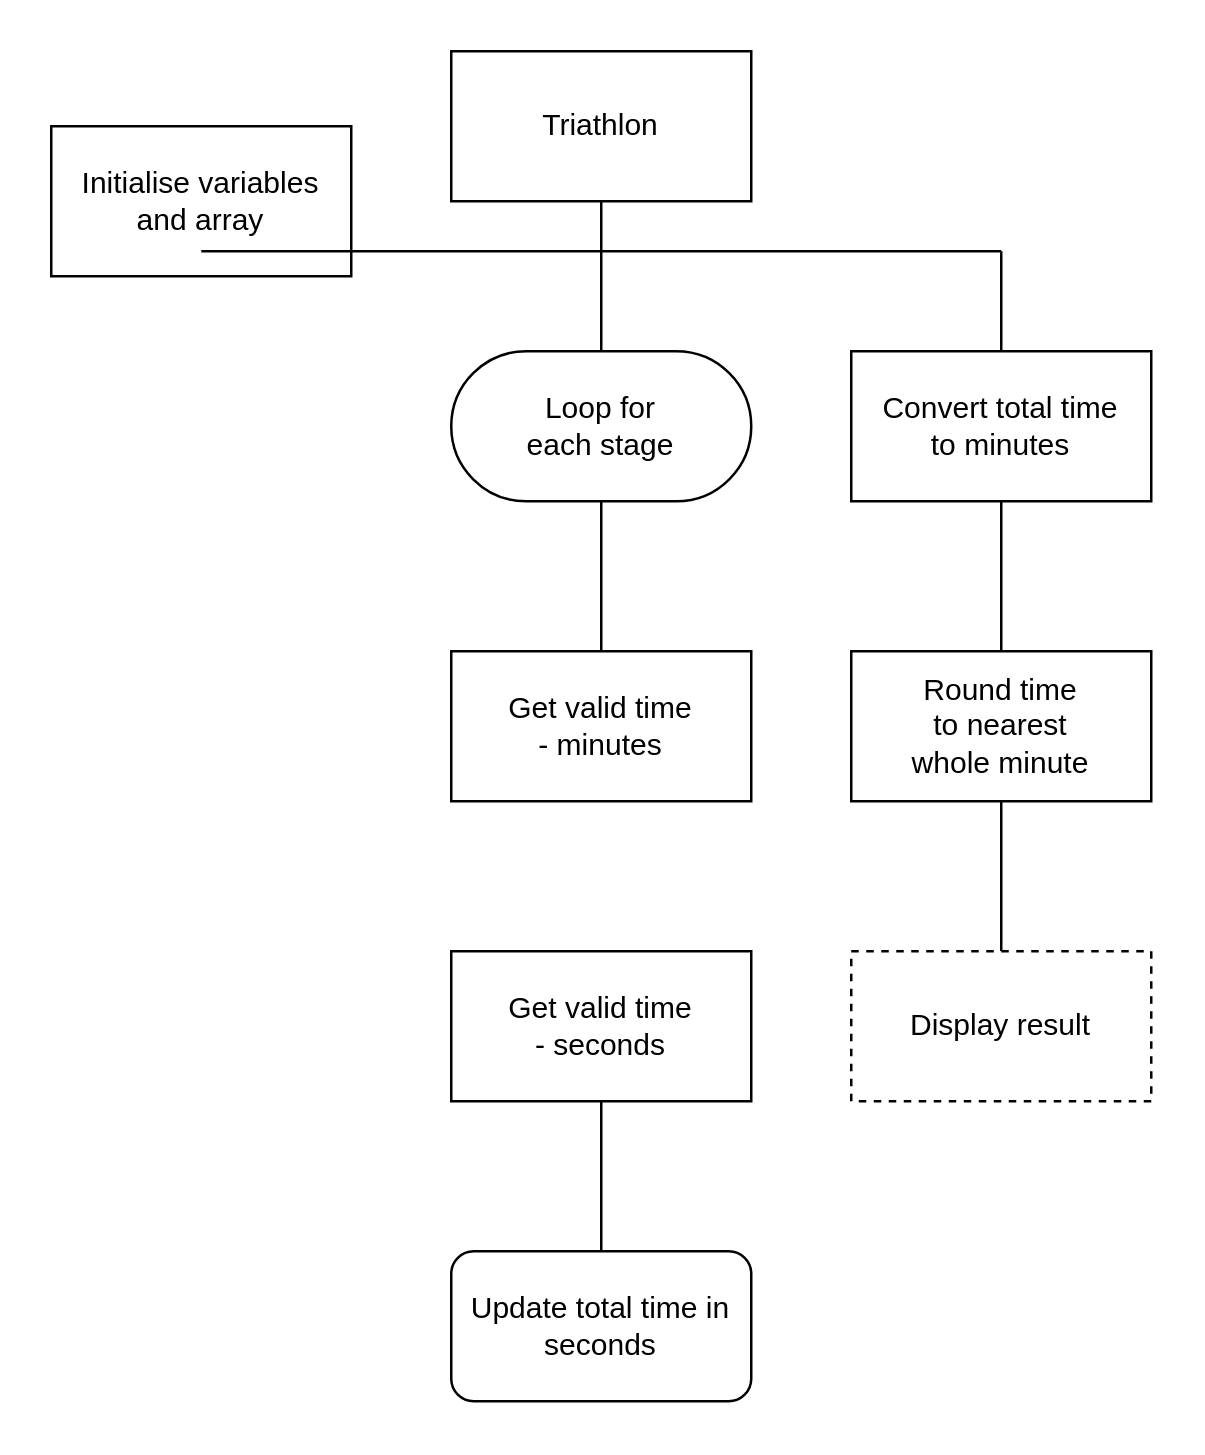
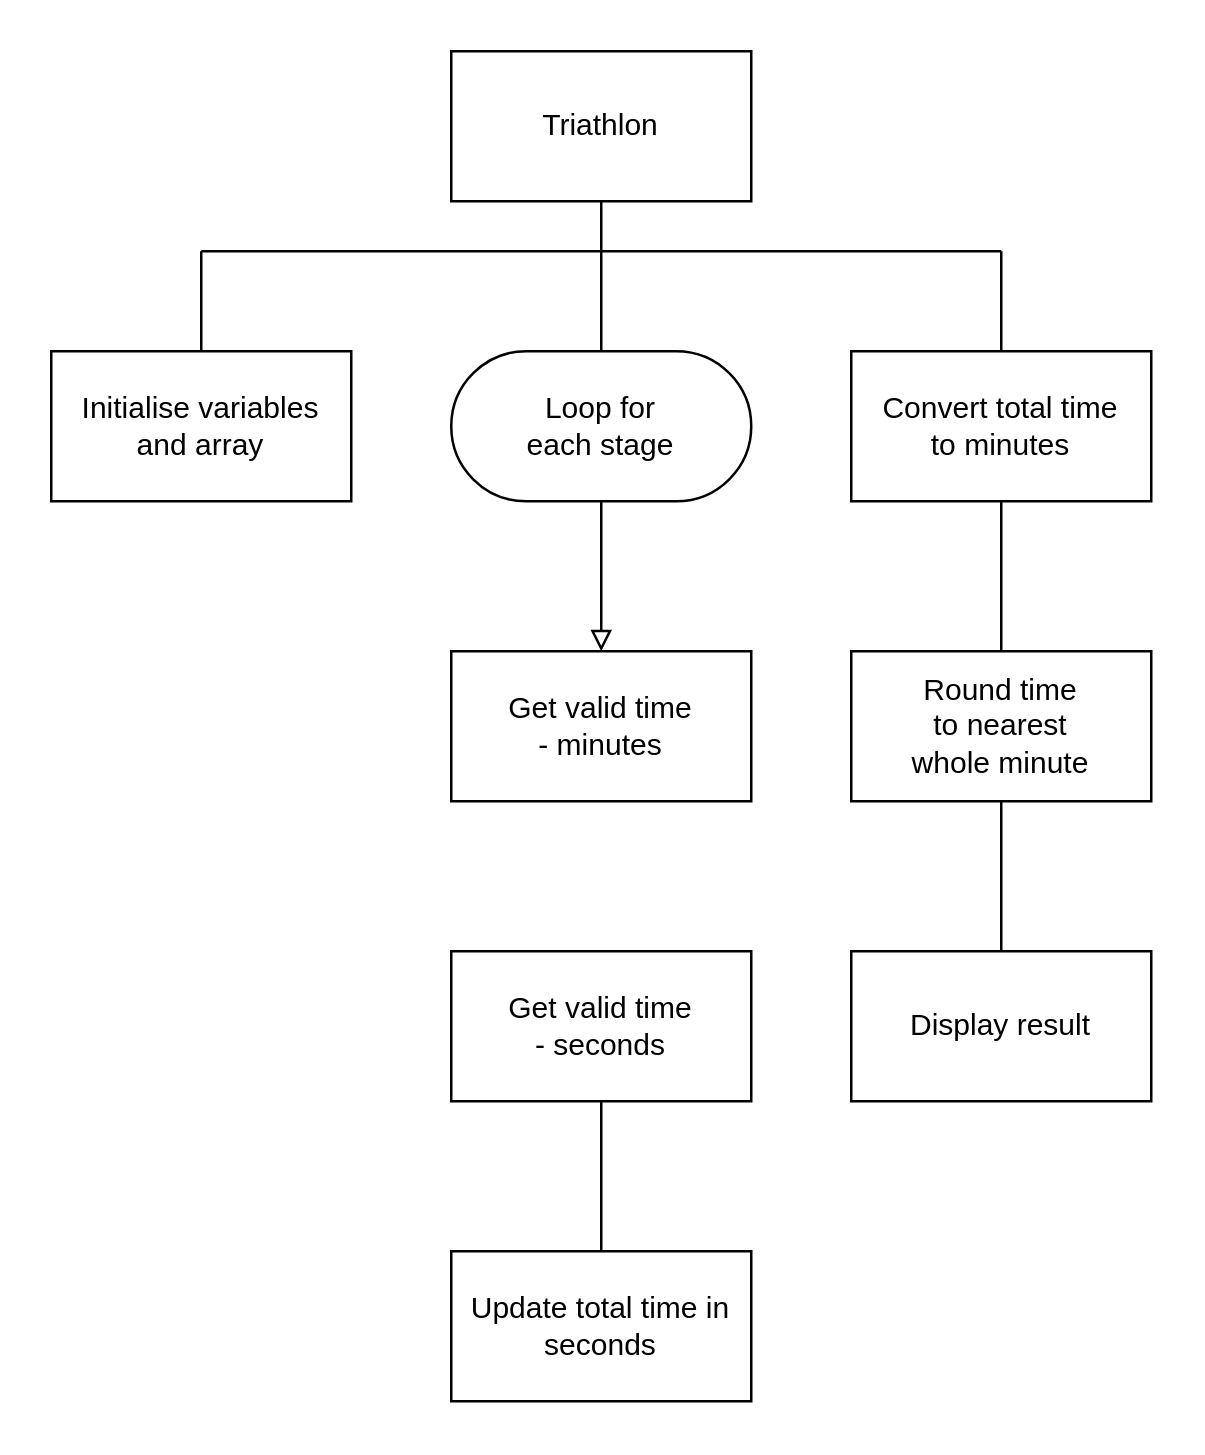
(201, 201) -> (201, 426)
(601, 638) -> (601, 629)
(1001, 1026) -> (1001, 1026)
(601, 1326) -> (601, 1326)
